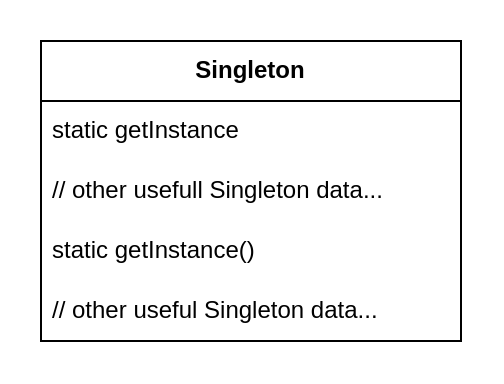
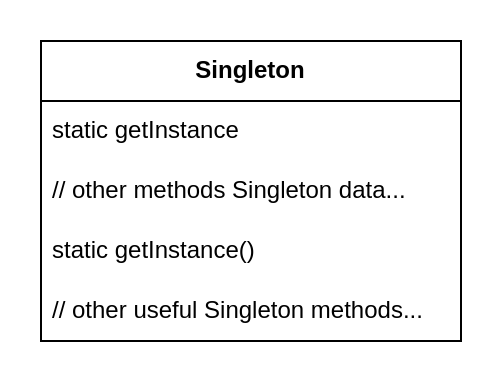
(247, 191) -> (253, 191)
(244, 311) -> (253, 311)
